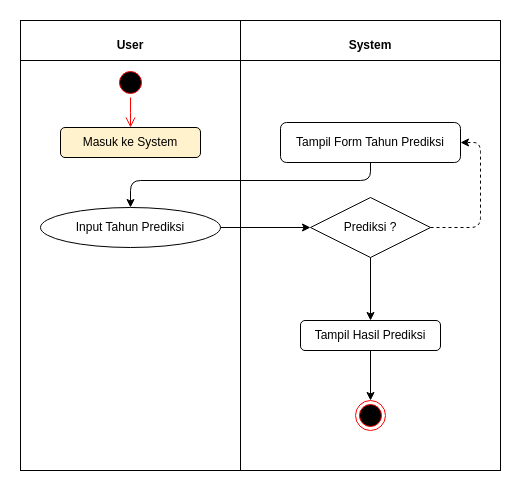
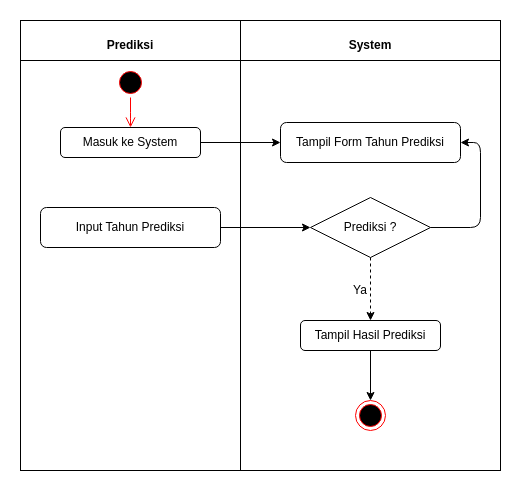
(34, 28) -> (44, 28)
(131, 143) -> (131, 143)
none -> (237, 143)
(251, 181) -> none
(481, 203) -> (481, 203)
(131, 228) -> (131, 228)
(371, 285) -> (371, 285)
none -> (361, 291)
